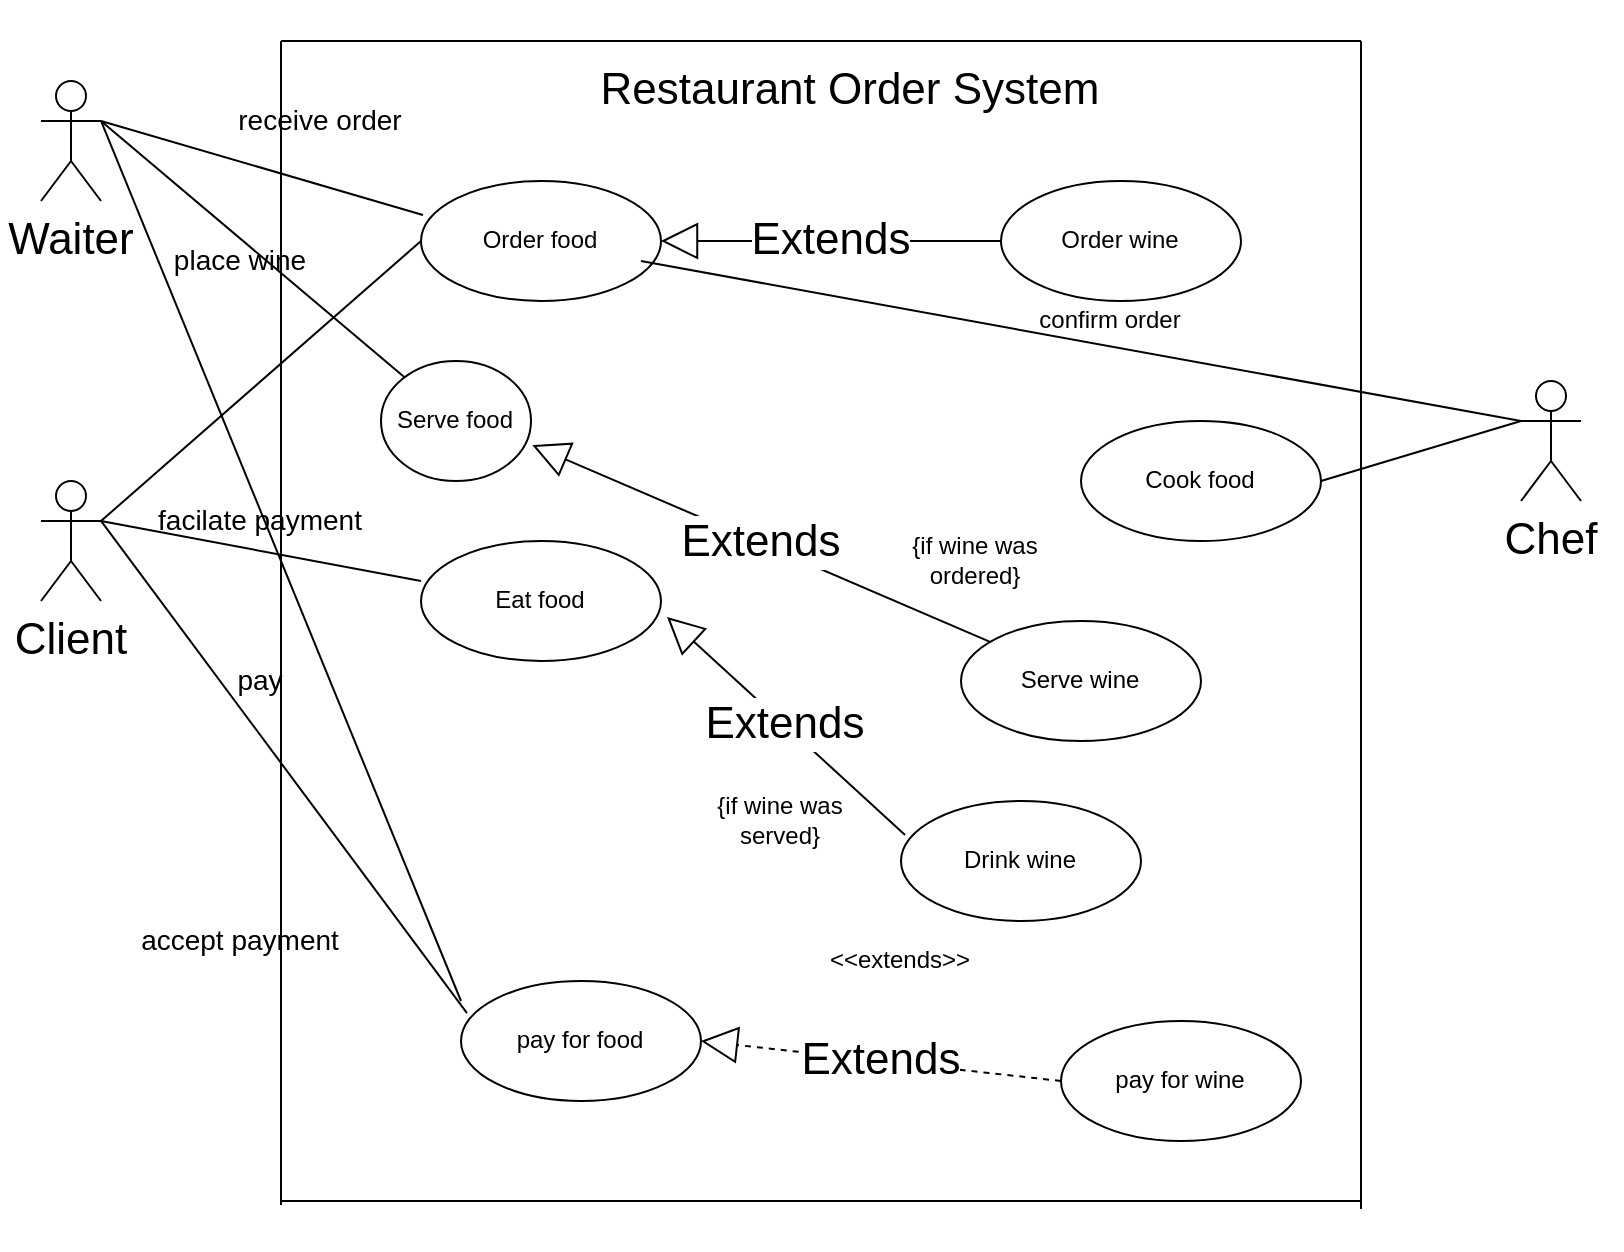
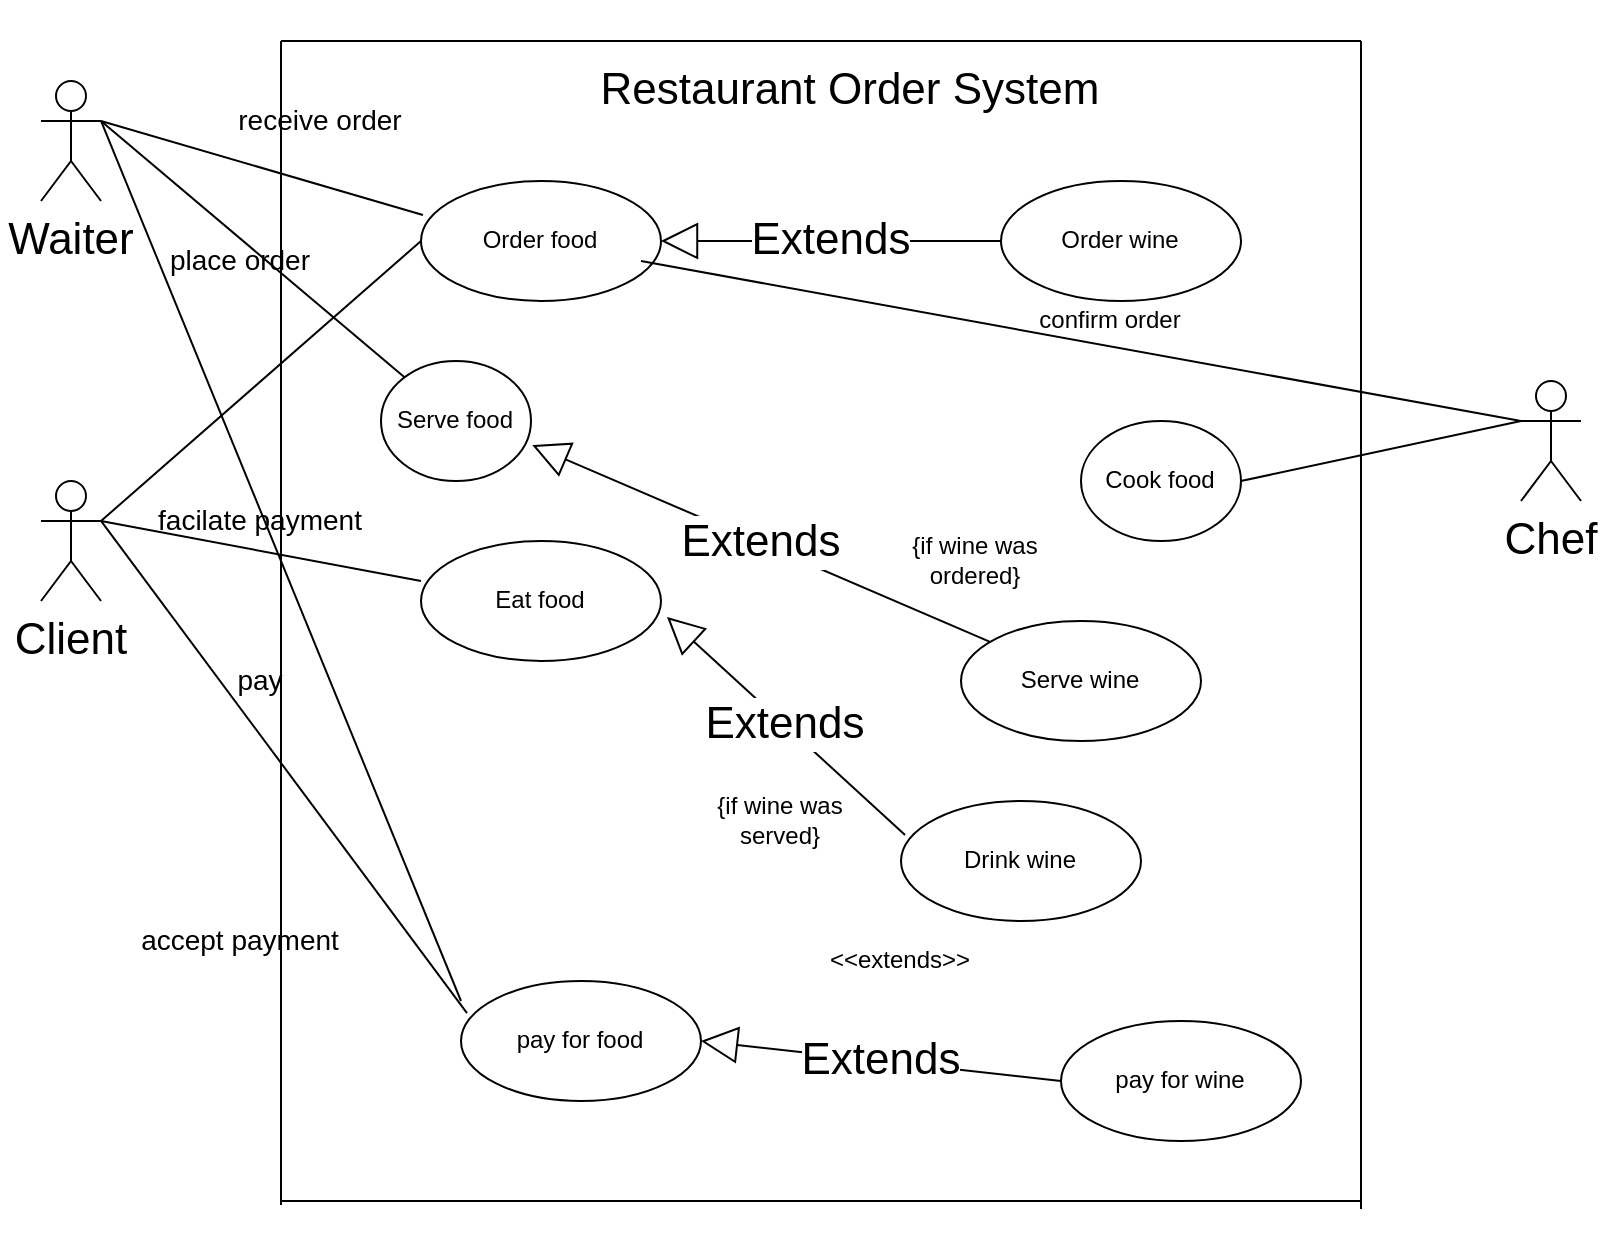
(241, 261) -> (241, 261)
(1201, 481) -> (1161, 481)
(1011, 1075) -> (1011, 1075)
